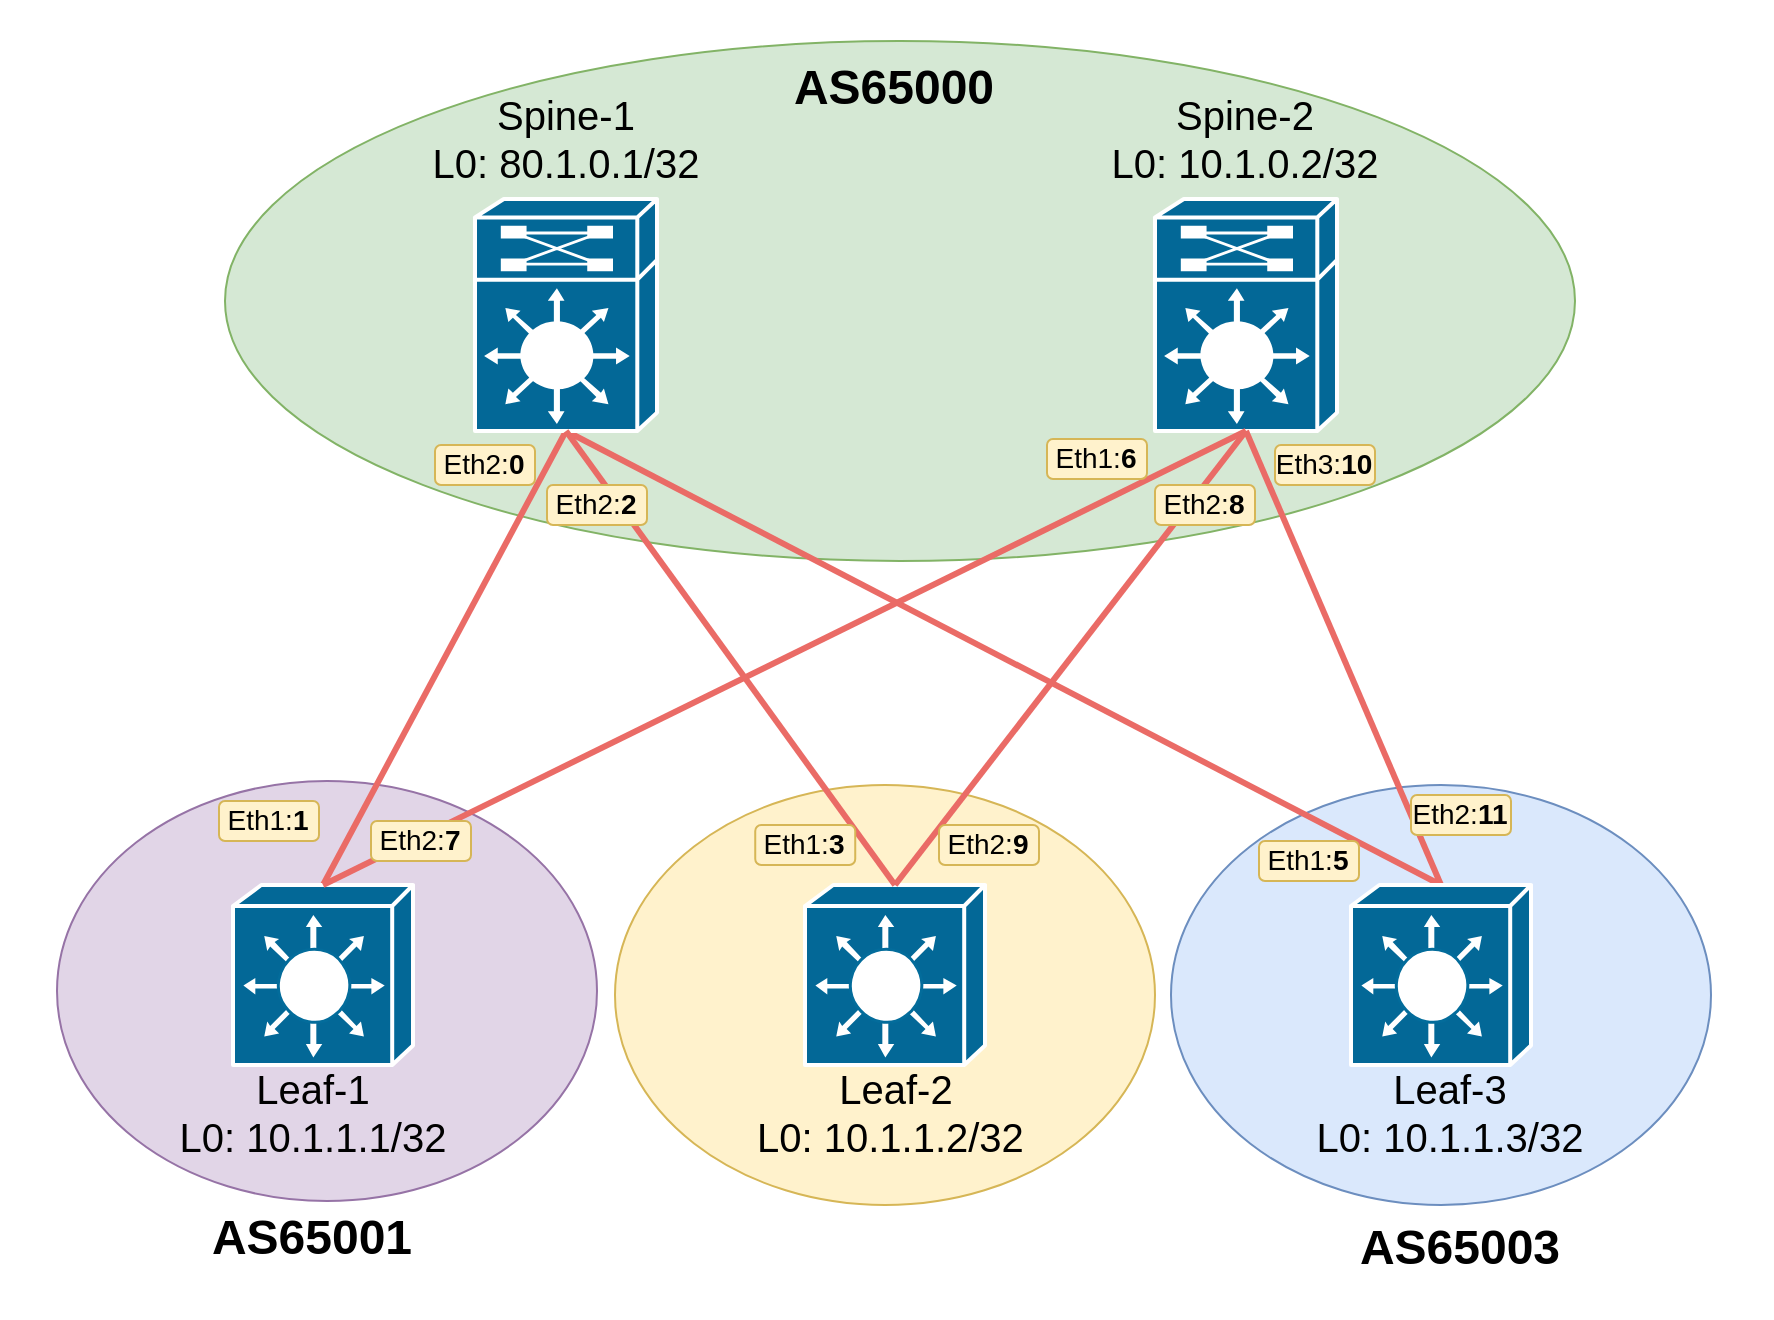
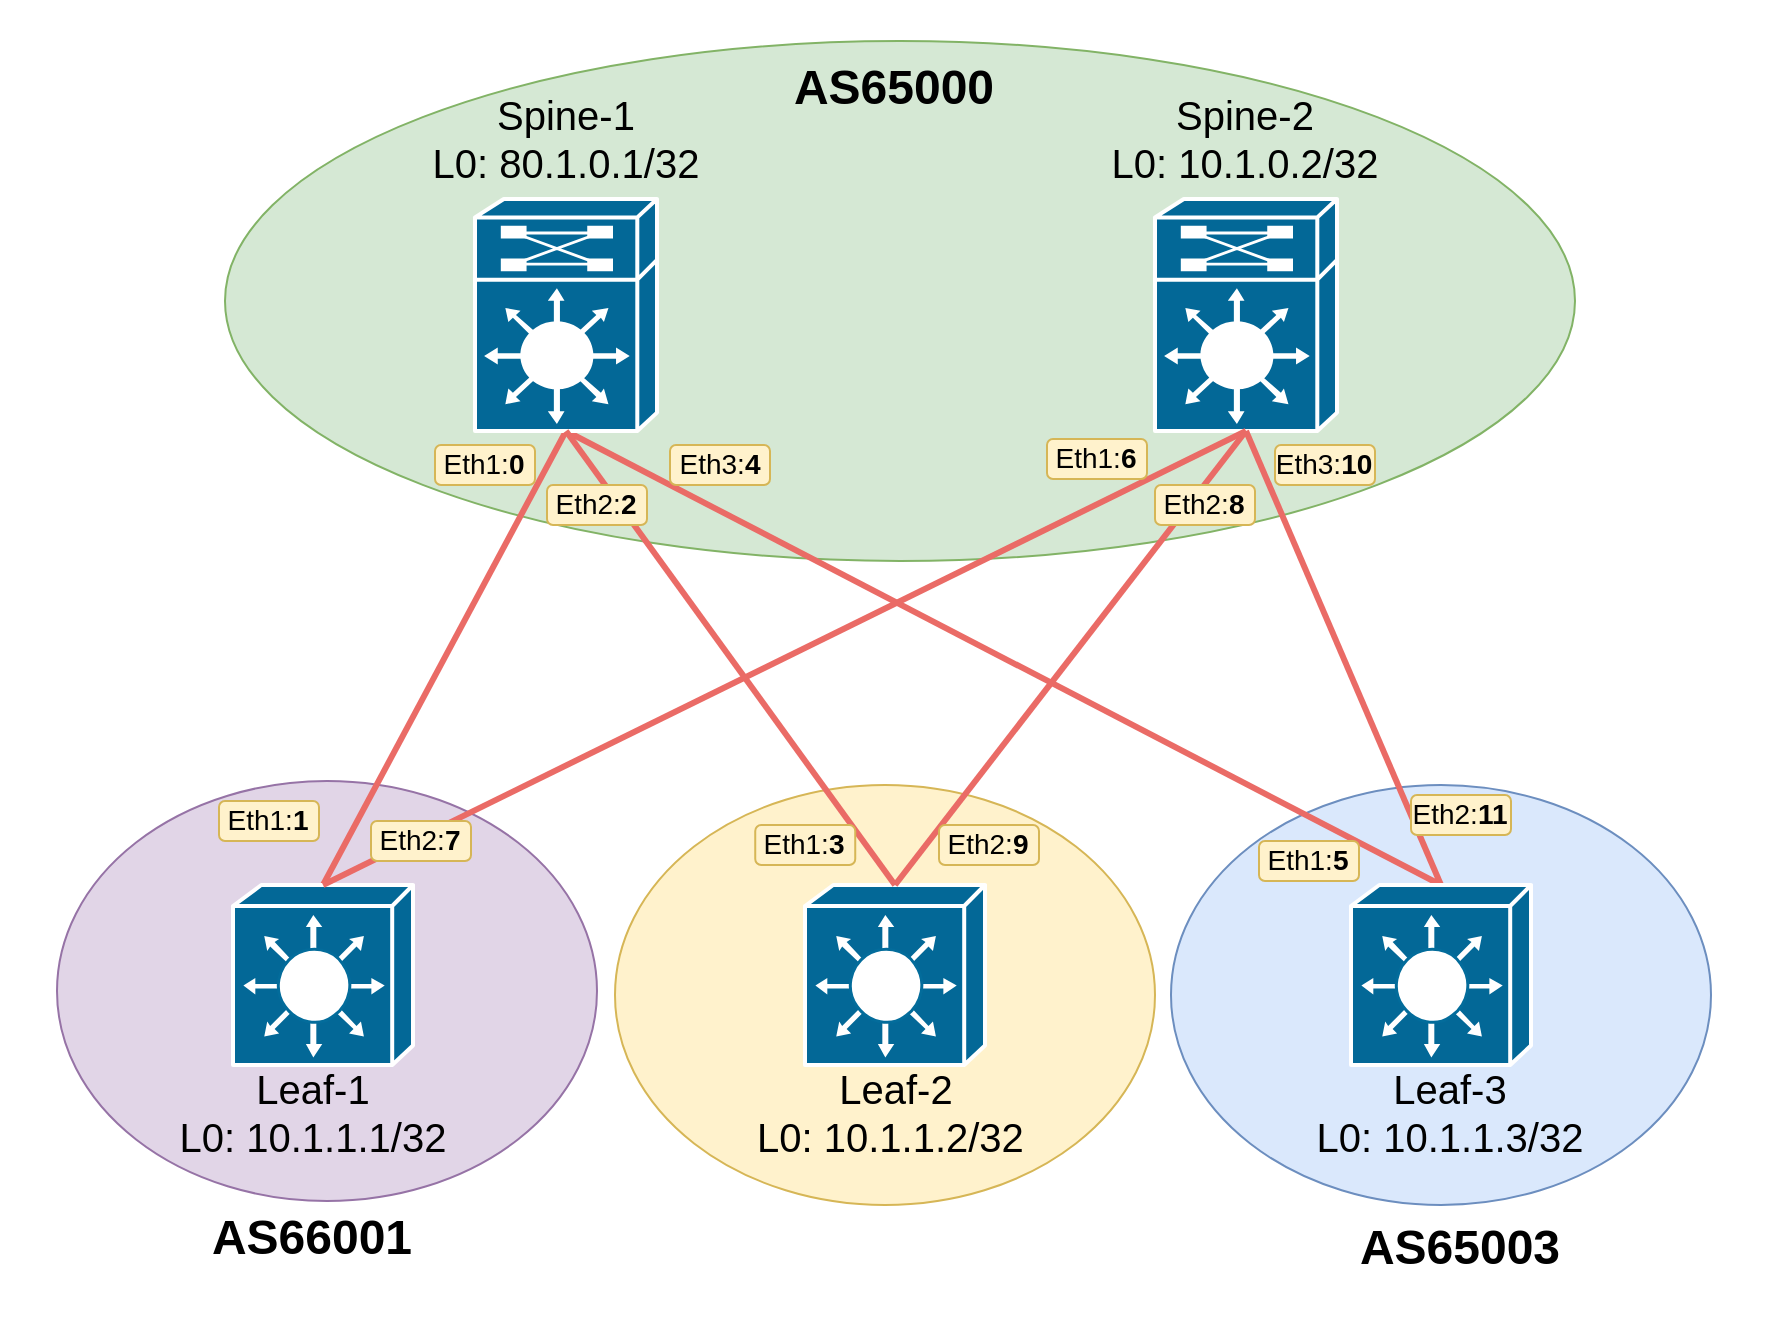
(485, 465) -> (485, 465)
none -> (720, 465)
(313, 1239) -> (313, 1239)
